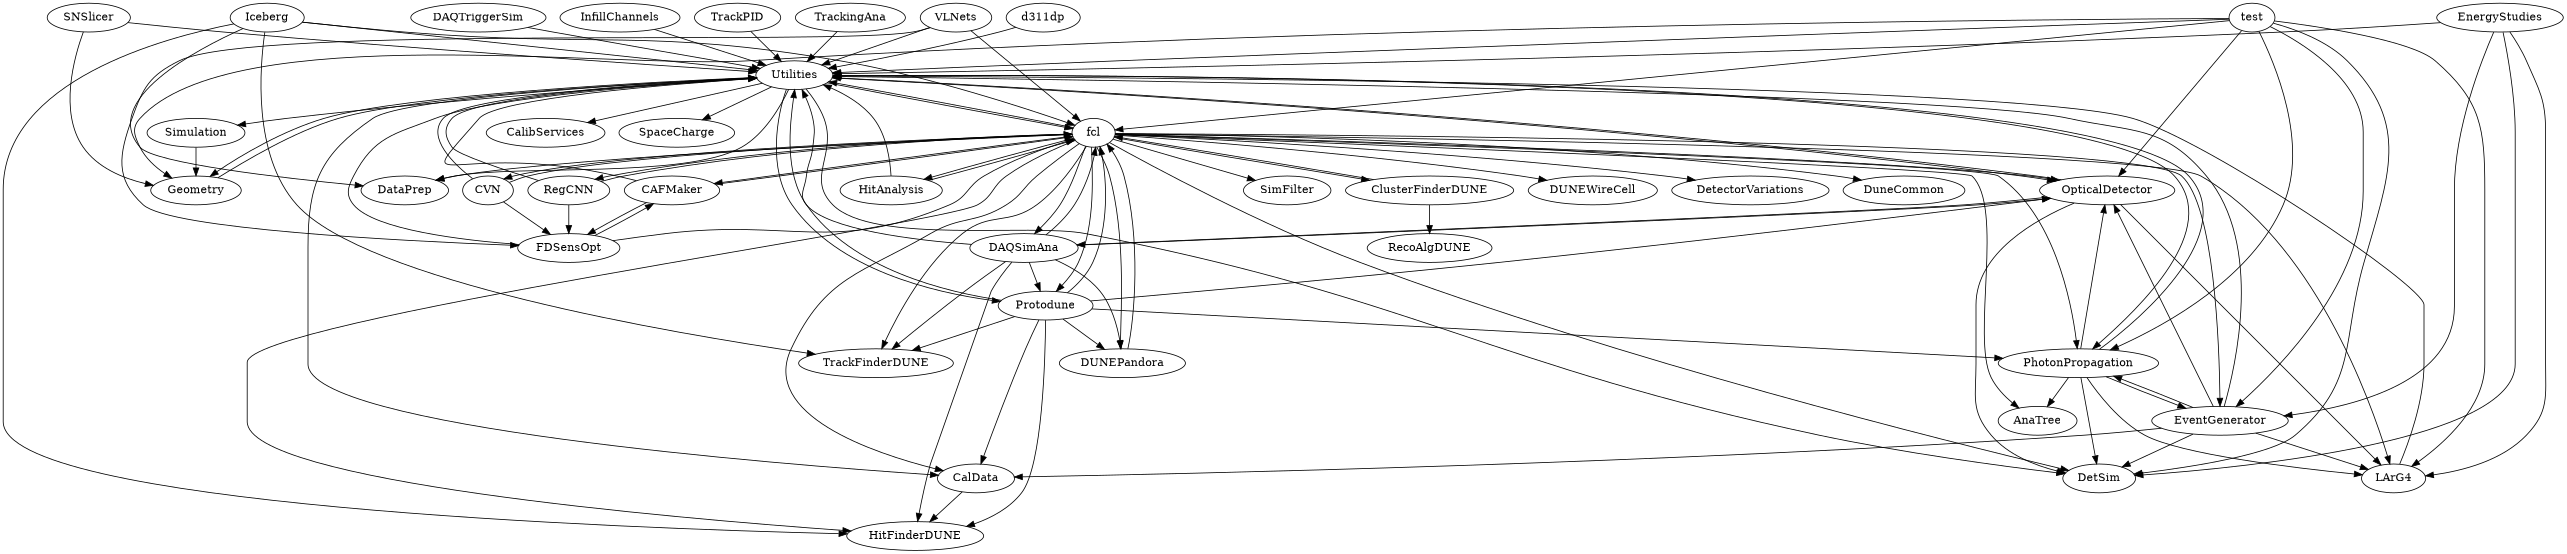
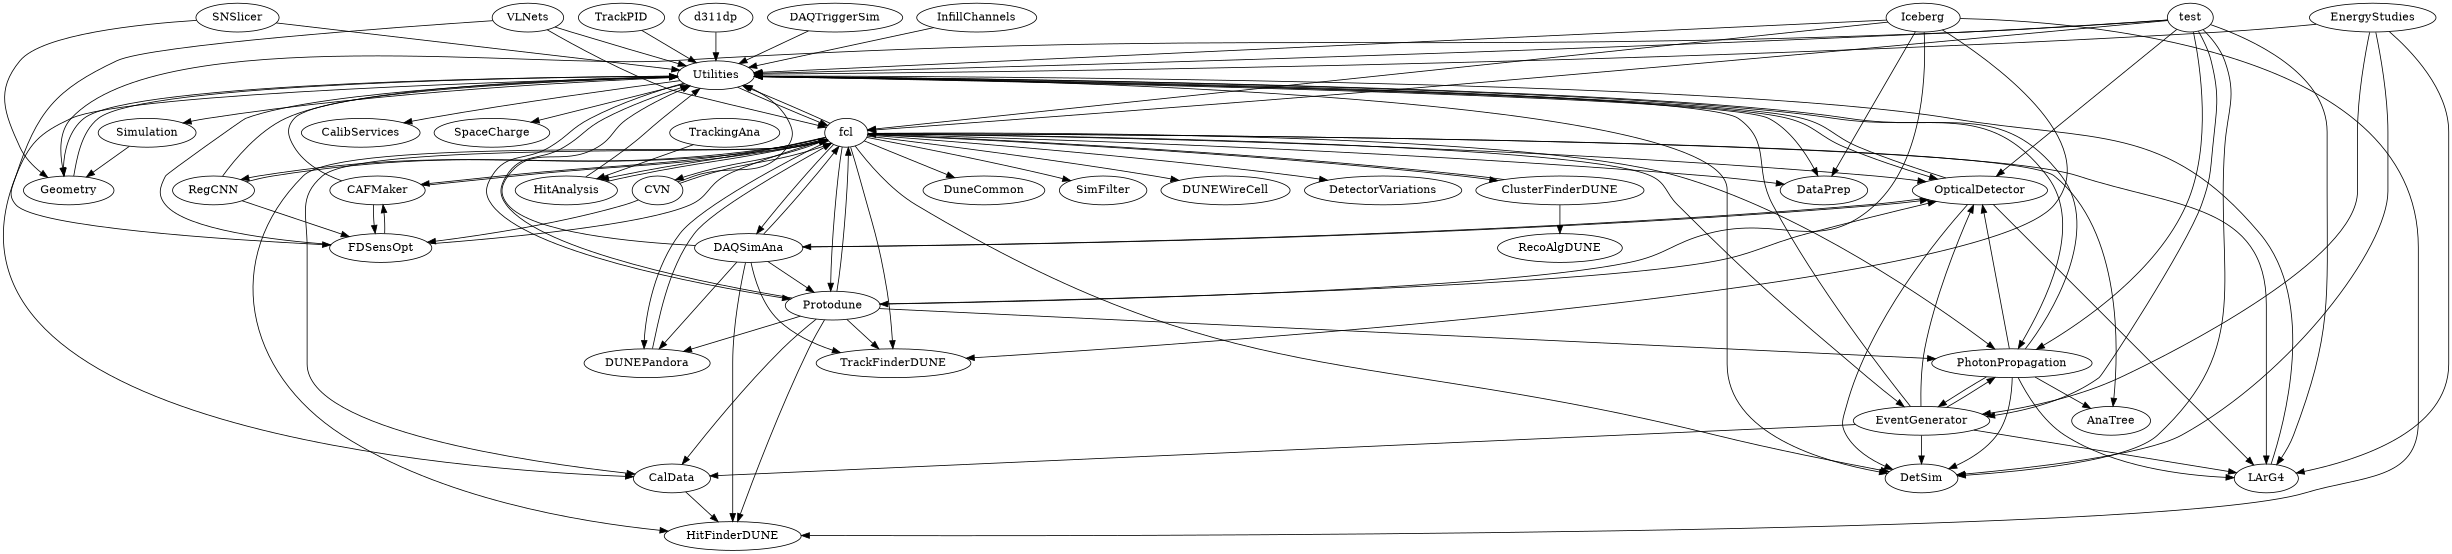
(825, 44) -> (649, 160)
none -> (1569, 272)
